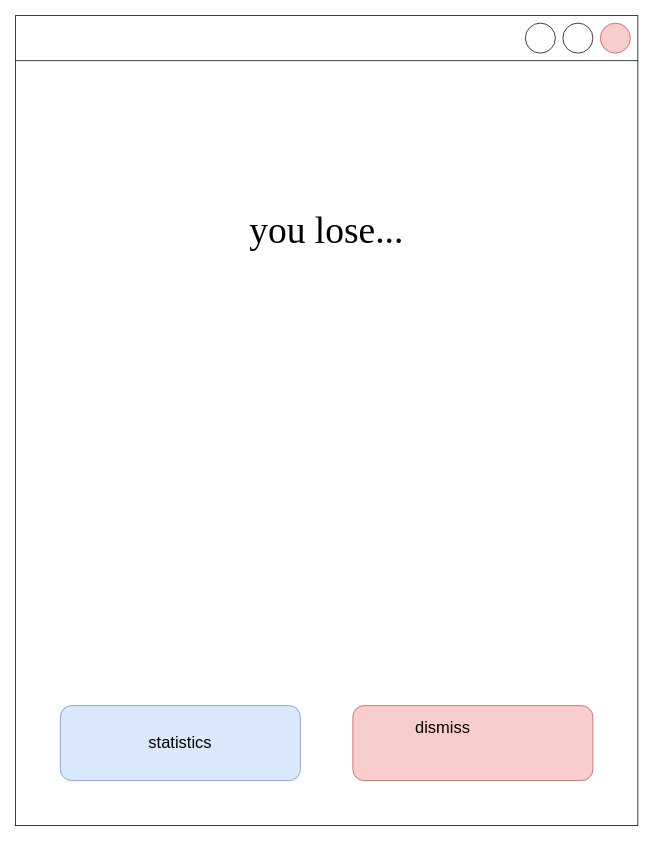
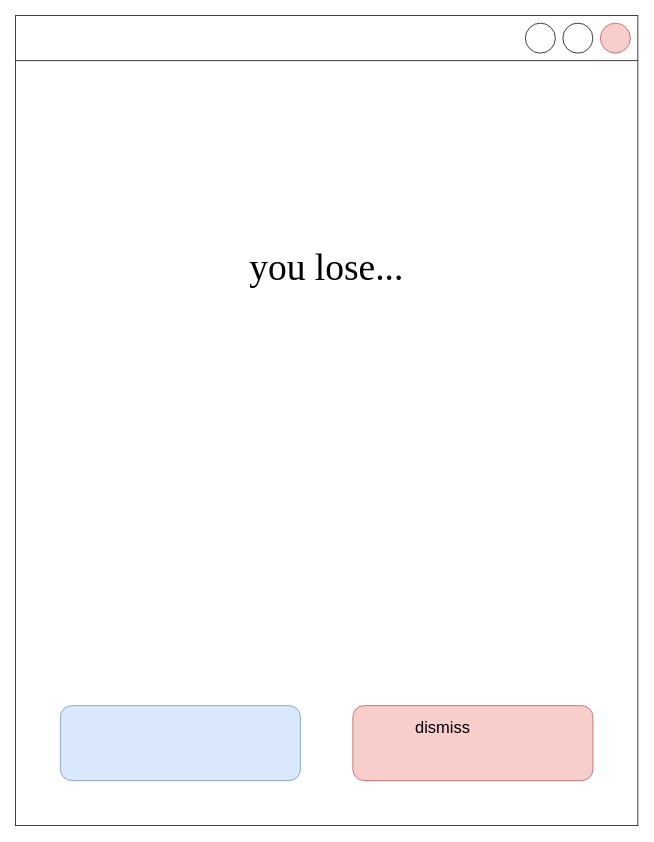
(327, 229) -> (327, 267)
(180, 743) -> none
